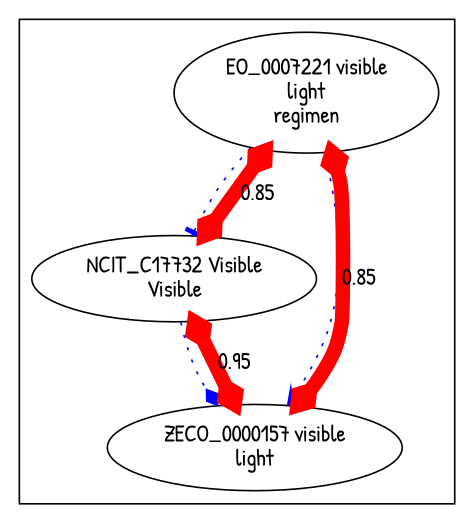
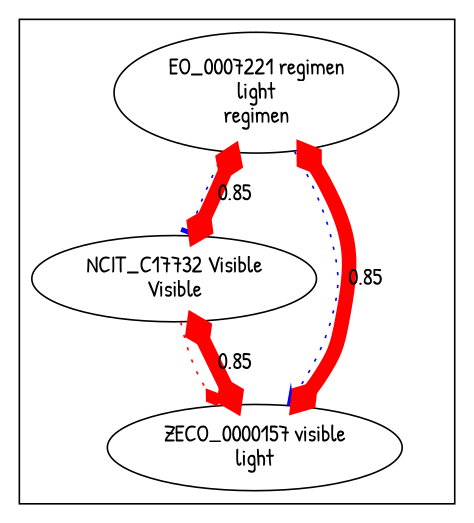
(306, 93) -> (256, 93)
(191, 357) -> (191, 357)
(235, 363) -> (235, 363)
